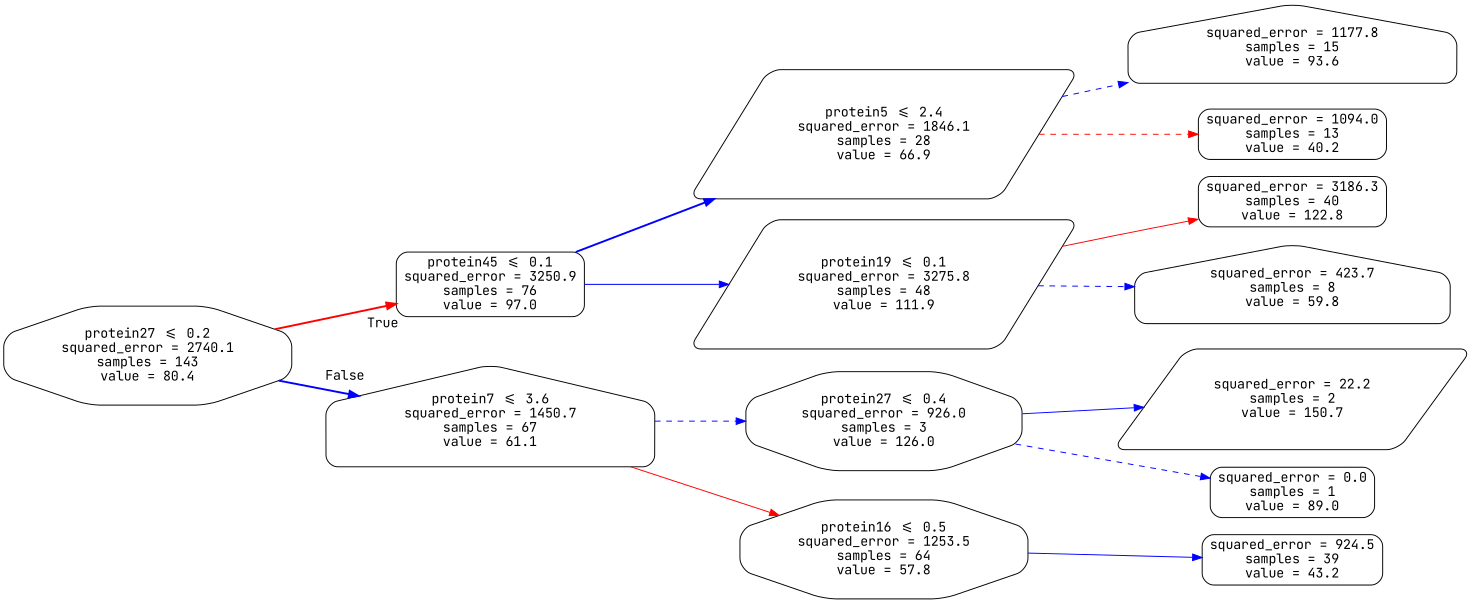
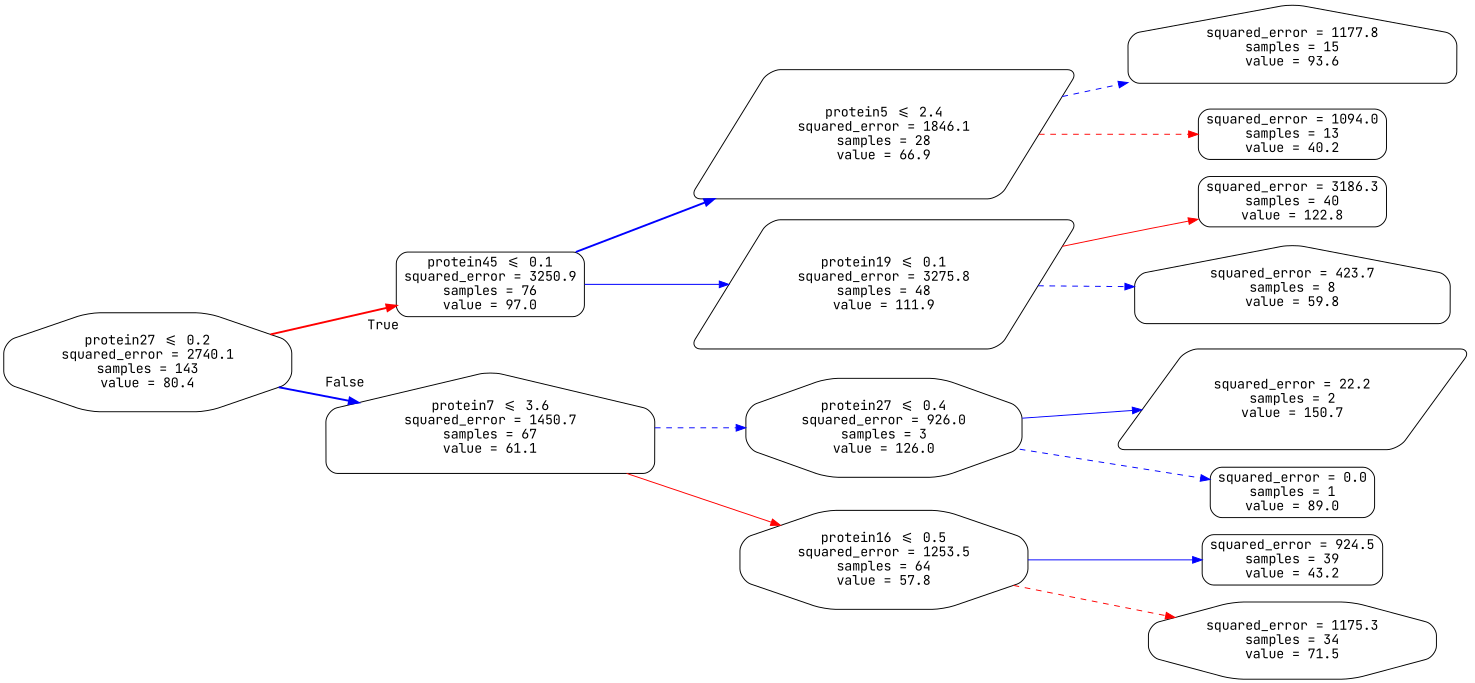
none -> (1292, 641)
